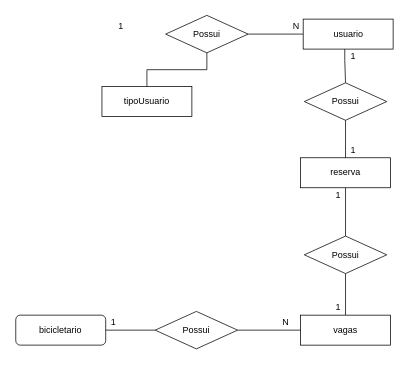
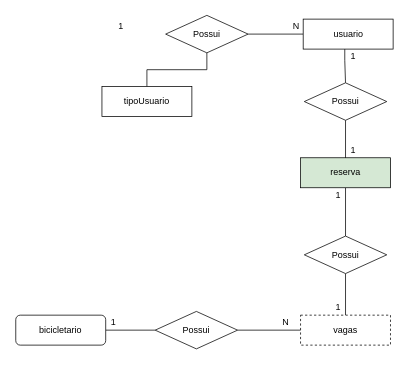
(345, 173) -> (345, 173)
(345, 330) -> (345, 330)
